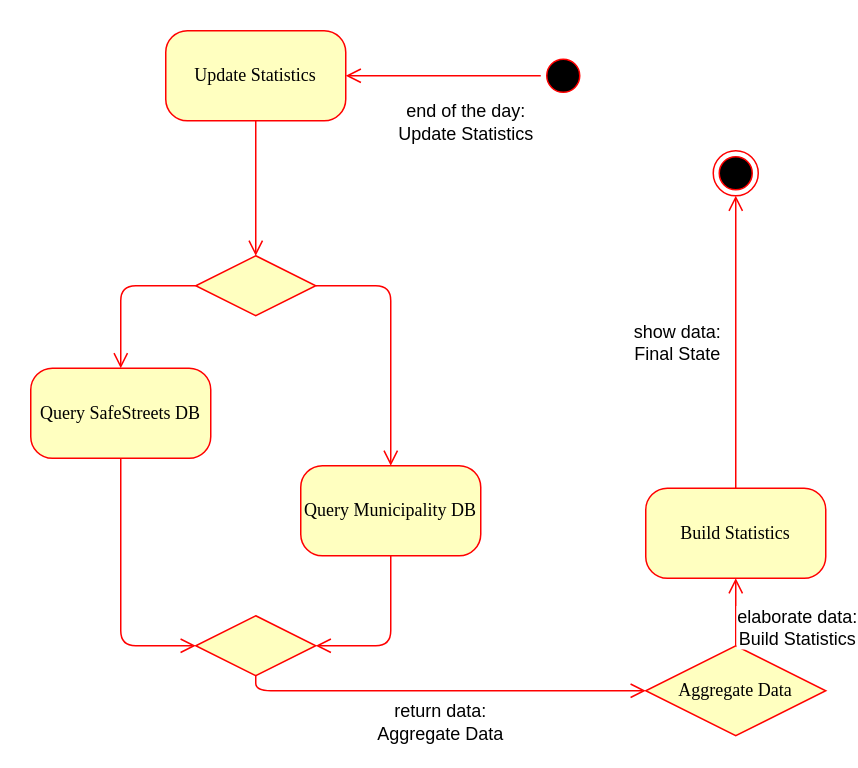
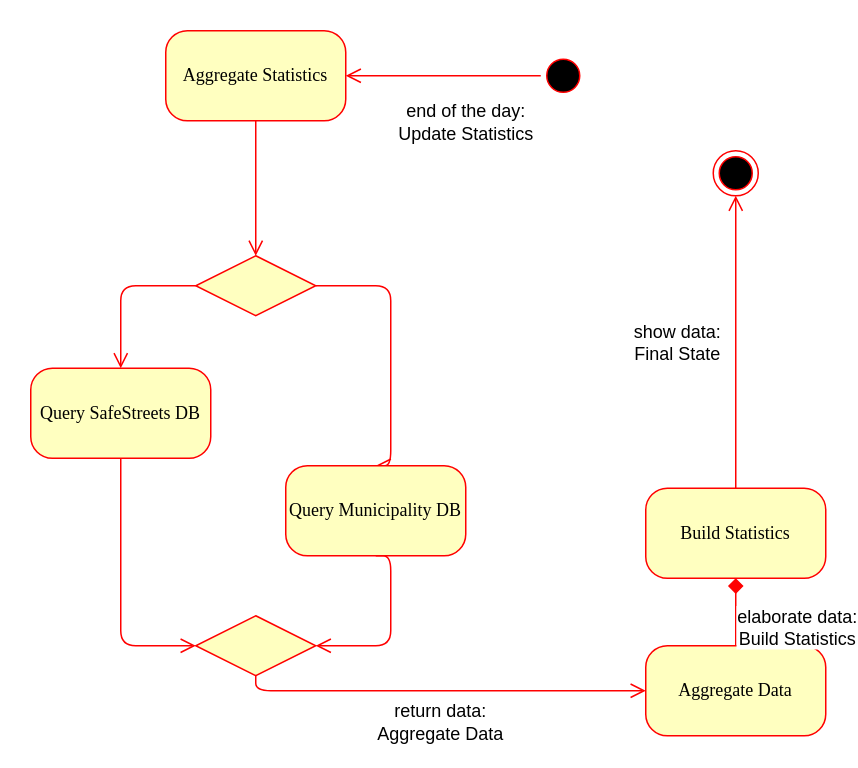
(256, 76) -> (256, 76)
(391, 511) -> (376, 511)
(736, 588) -> (736, 594)
(736, 691) -> (736, 691)
